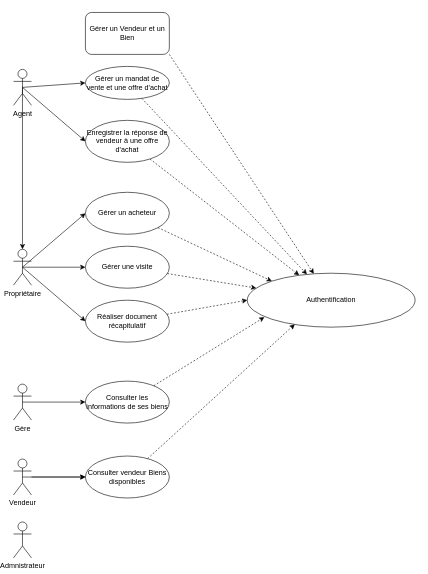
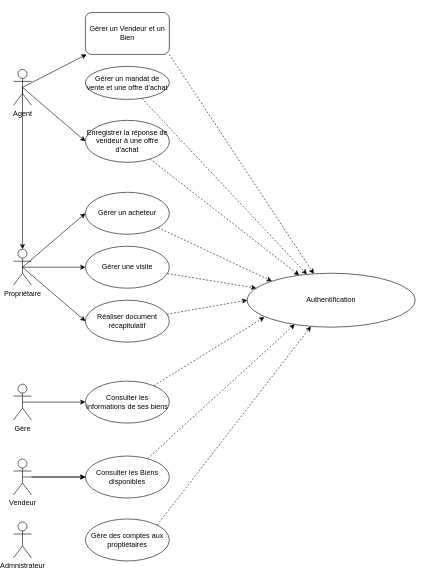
(58, 85) -> (47, 75)
none -> (214, 452)
(128, 477) -> (128, 477)
none -> (128, 540)
